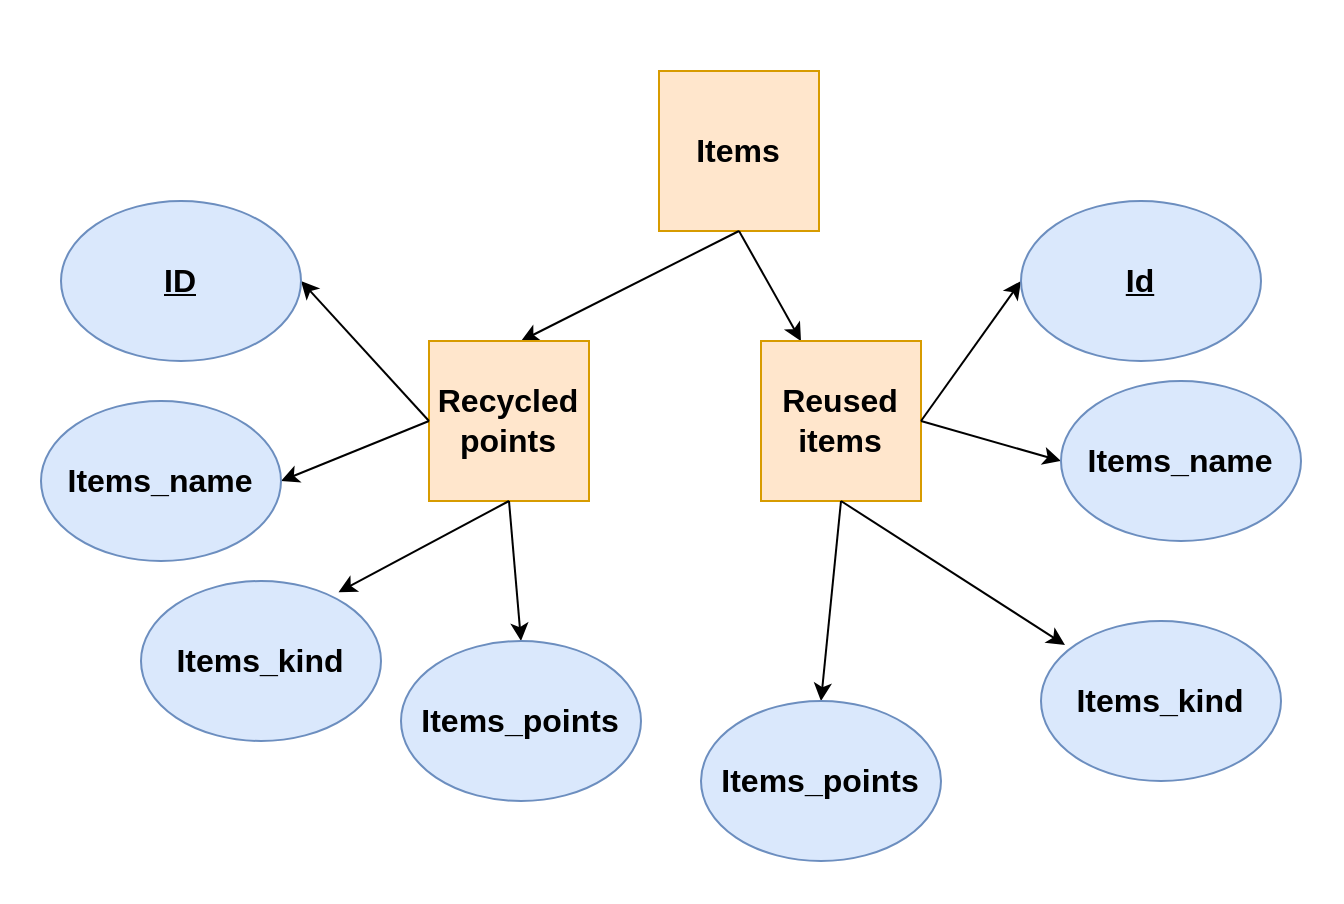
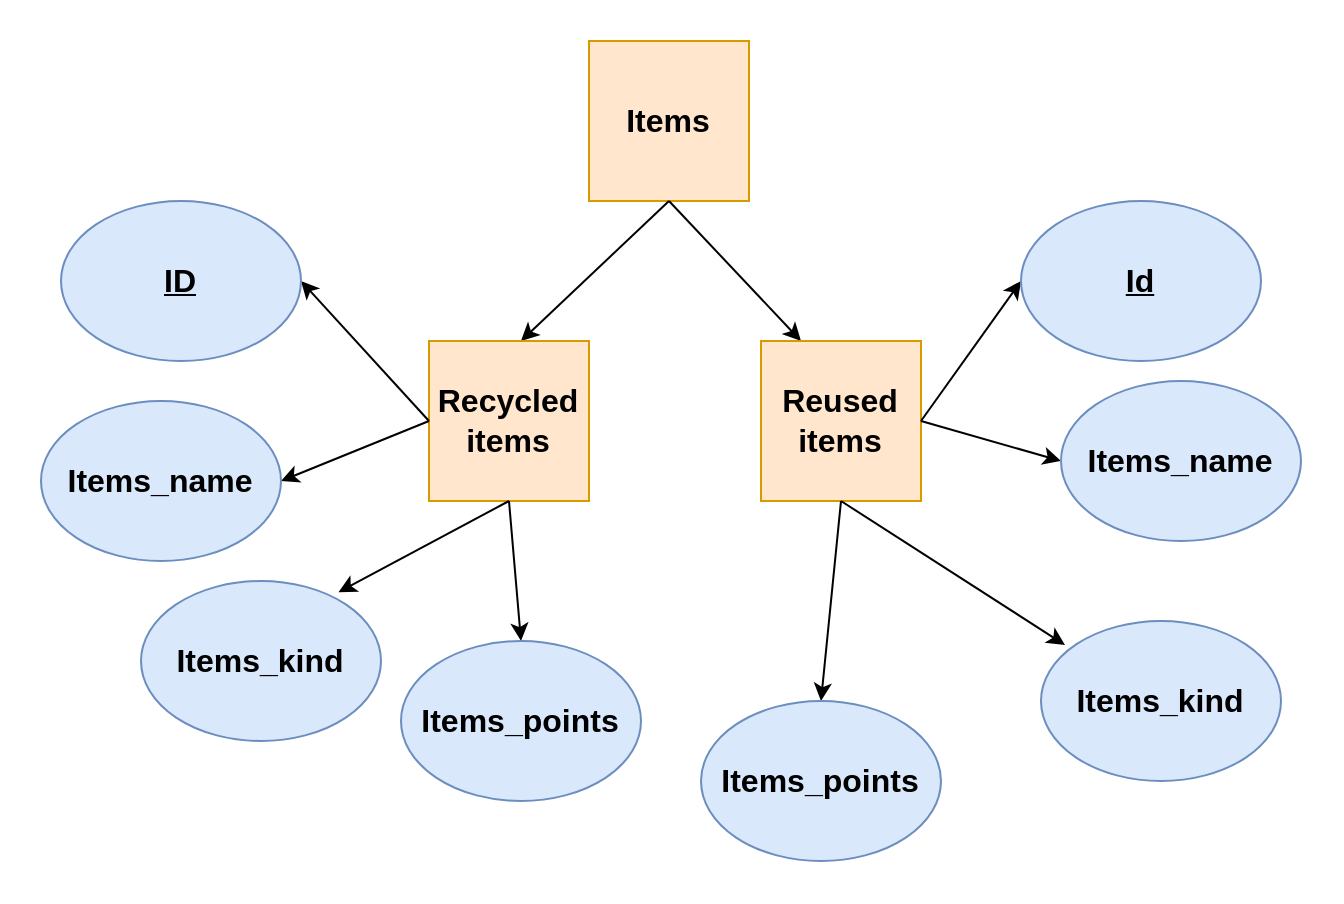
(739, 151) -> (669, 121)
(509, 421) -> (509, 421)
